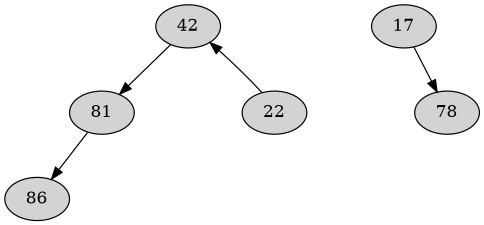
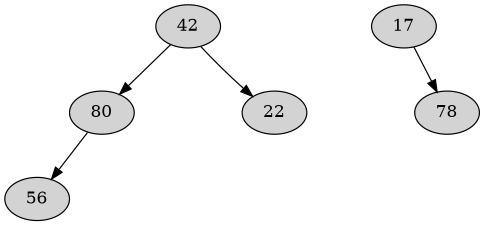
(241, 71) -> (222, 68)
(102, 113) -> (102, 113)
(37, 199) -> (37, 199)
